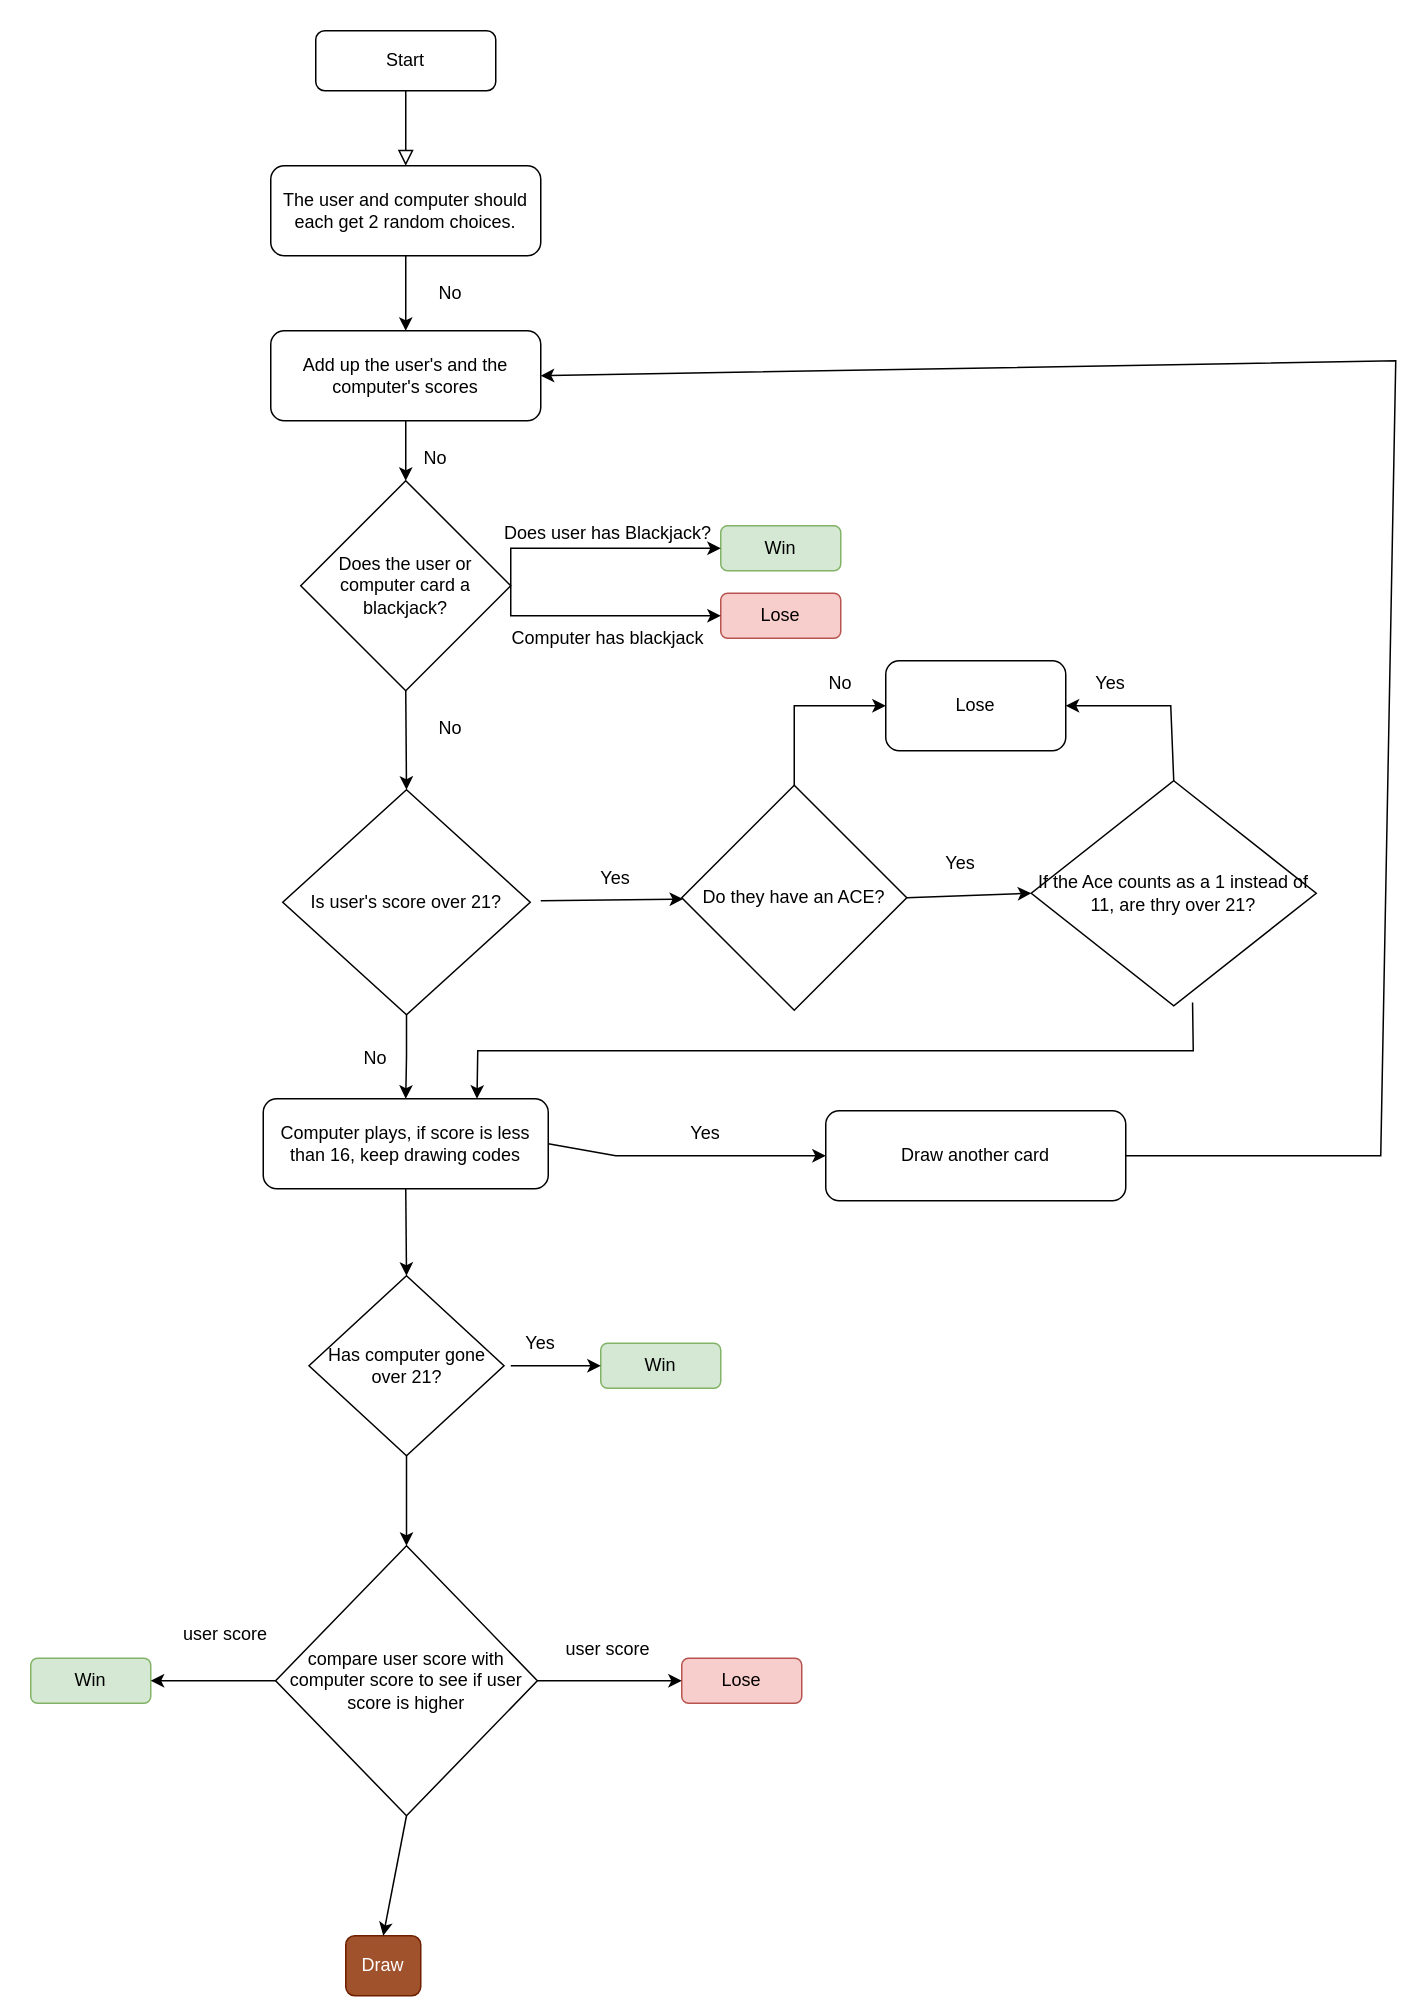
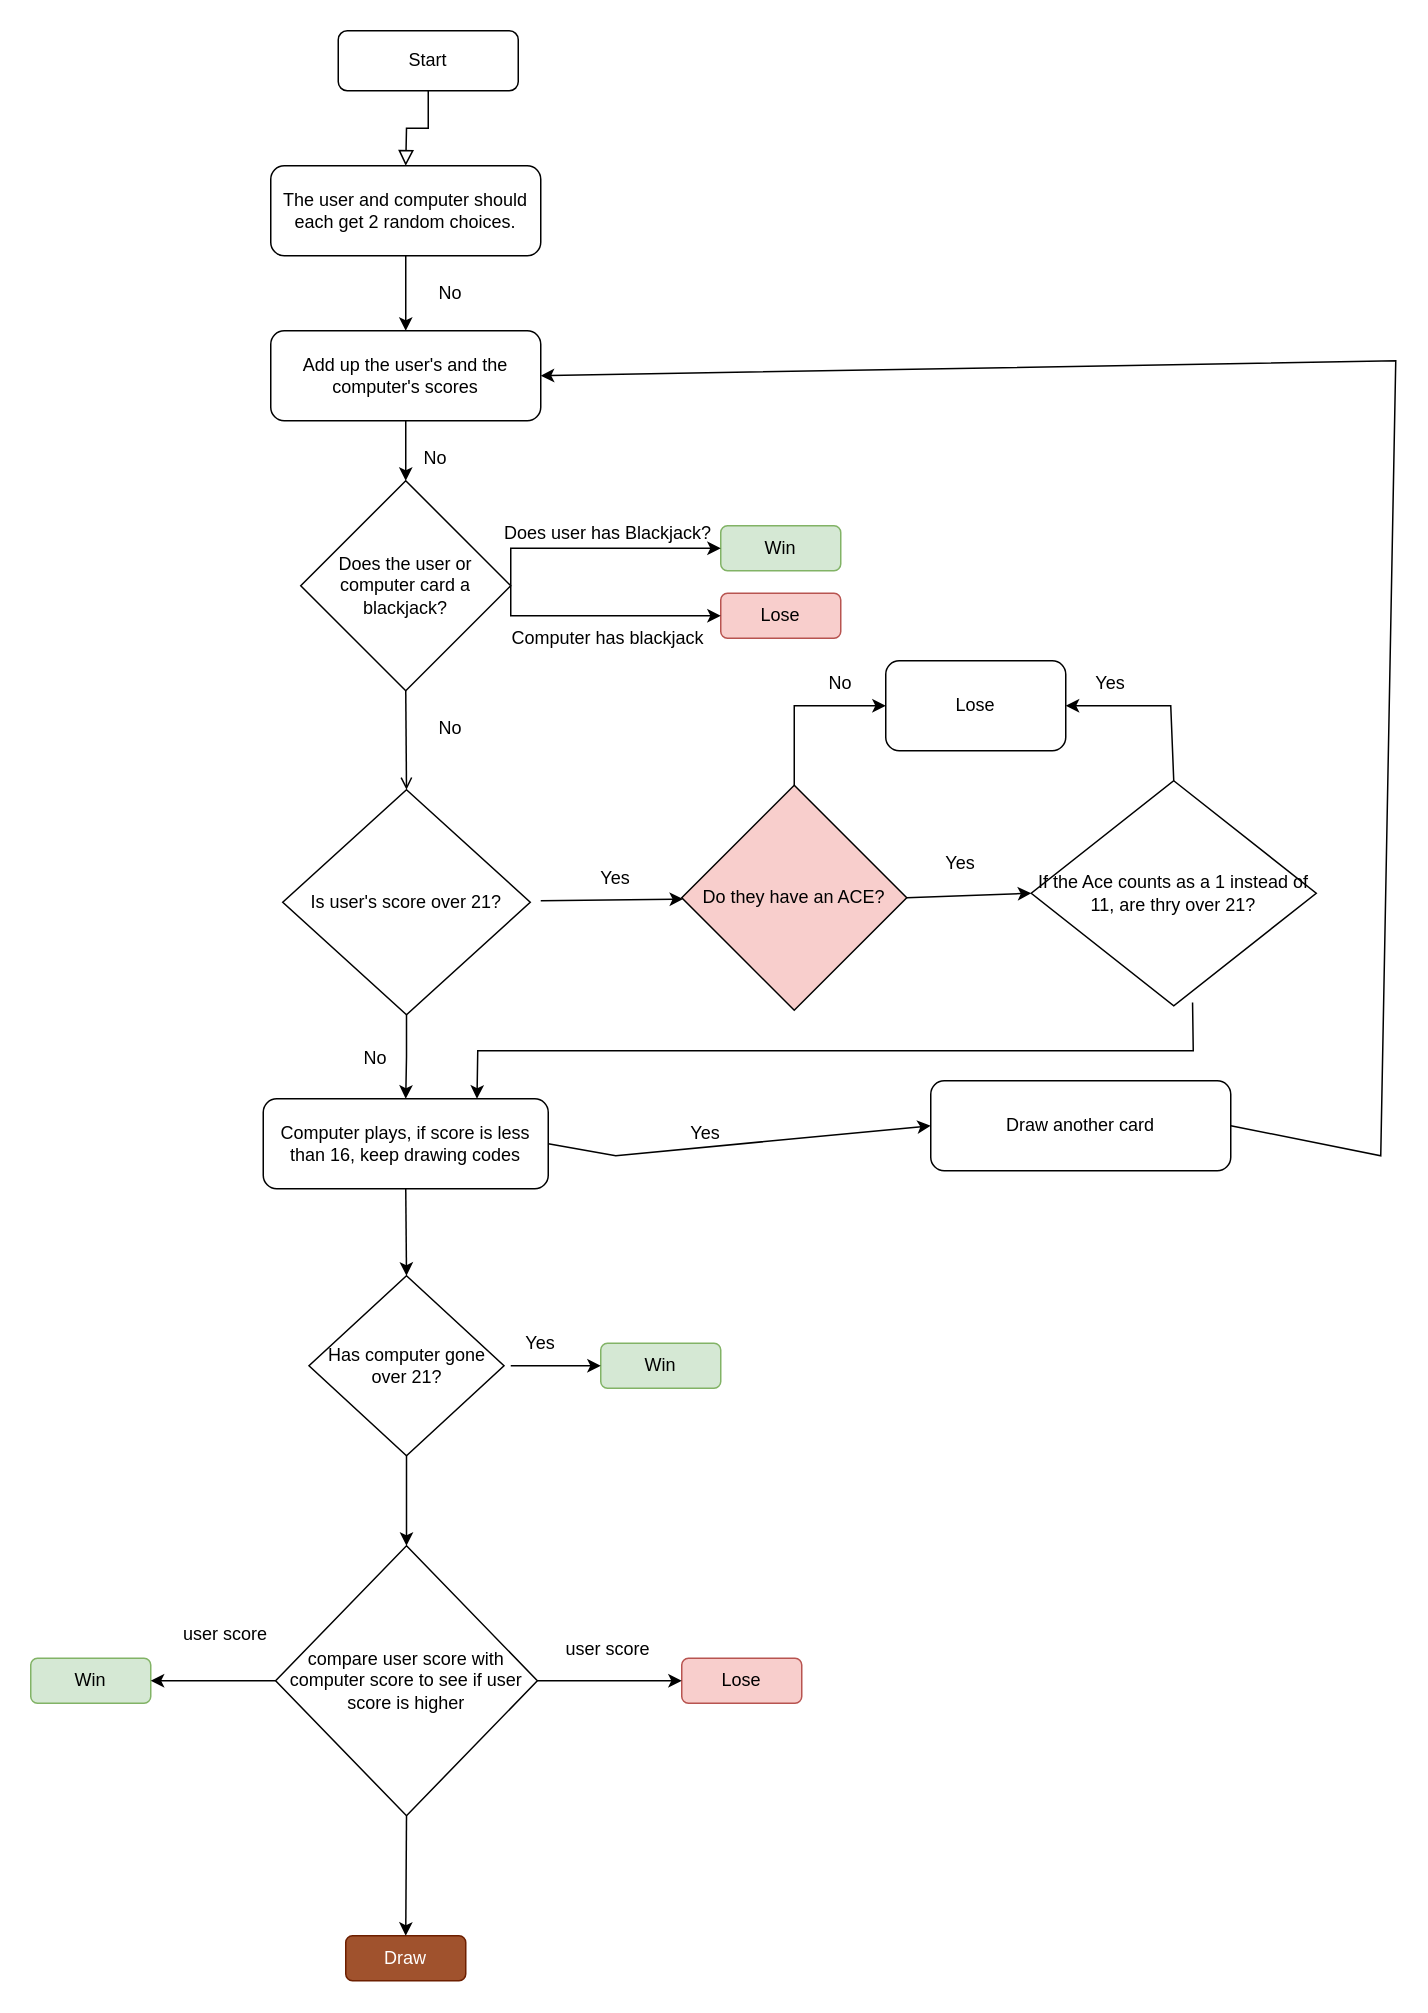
(406, 61) -> (428, 61)
(406, 778) -> (406, 780)
(794, 898) -> (794, 898)
(976, 1156) -> (1081, 1126)
(383, 1966) -> (406, 1958)
